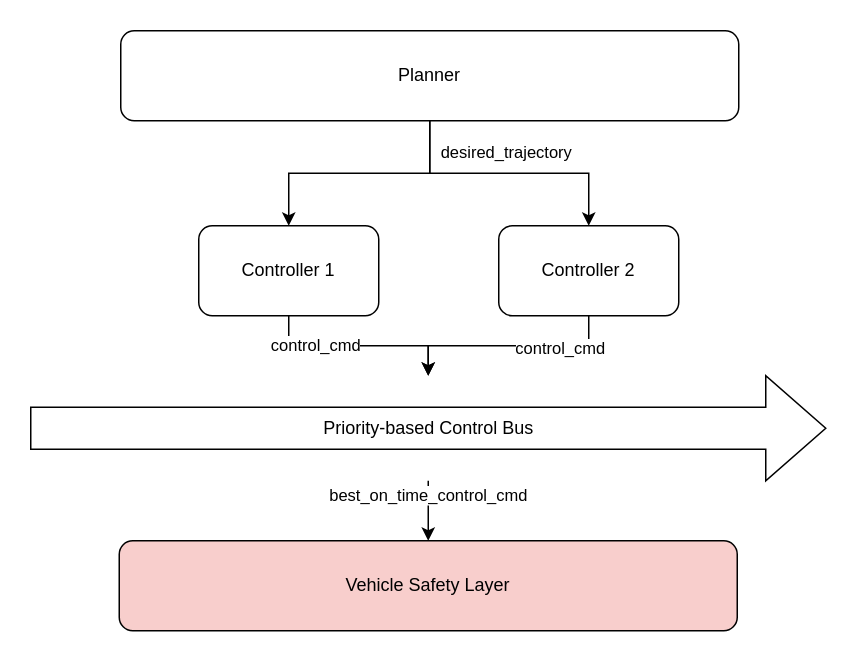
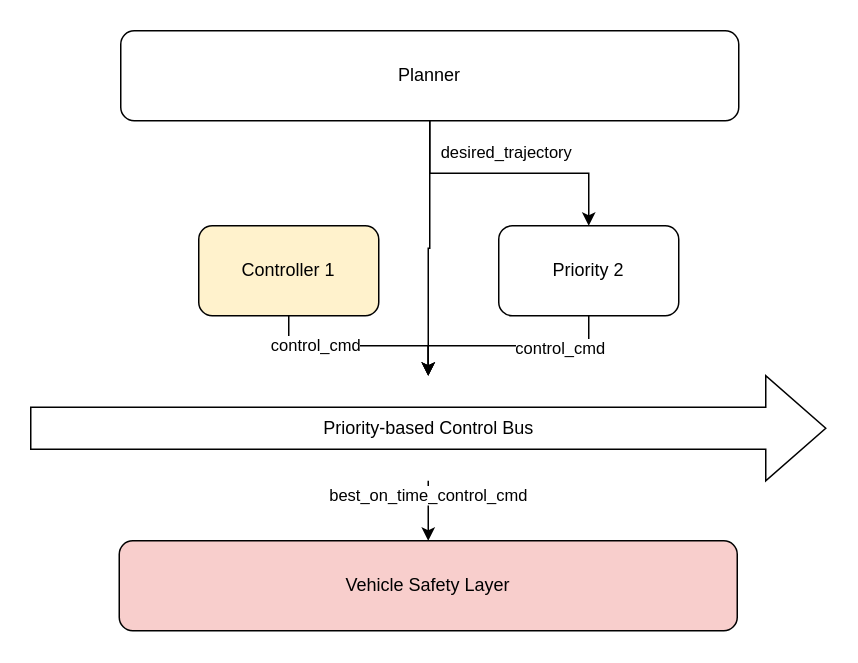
(337, 173) -> (428, 258)
(289, 271) -> (289, 271)
(589, 271) -> (589, 271)
